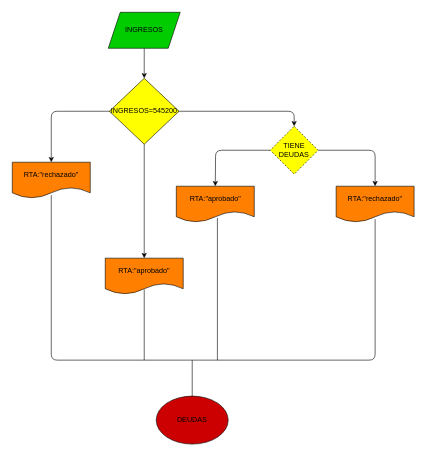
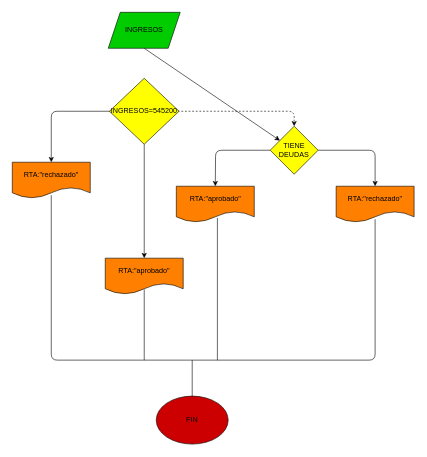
(144, 72) -> (211, 93)
(240, 111) -> (240, 111)
(294, 150) -> (294, 150)
(192, 420) -> (192, 420)
